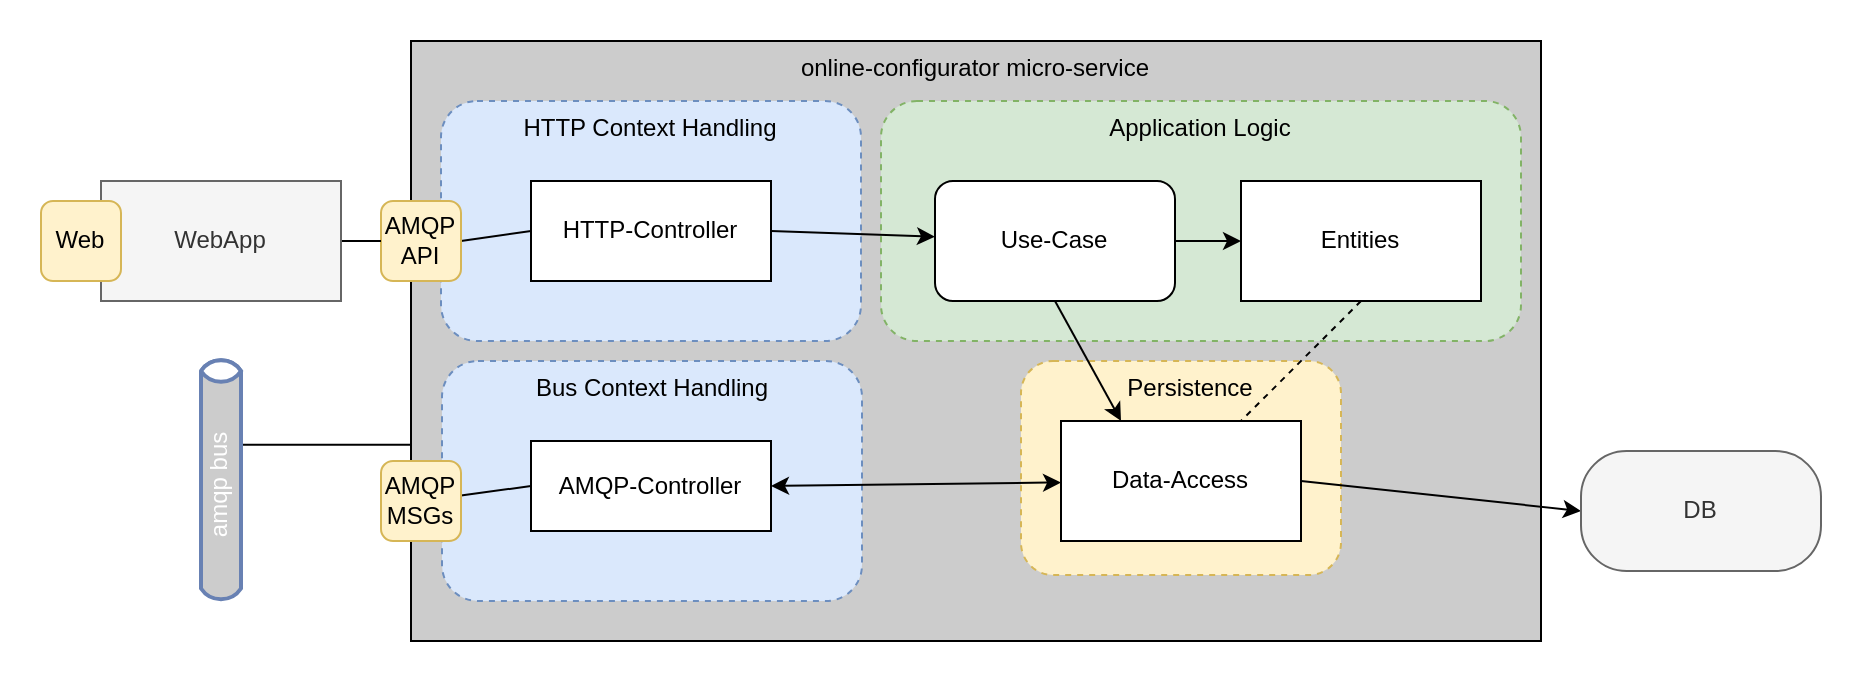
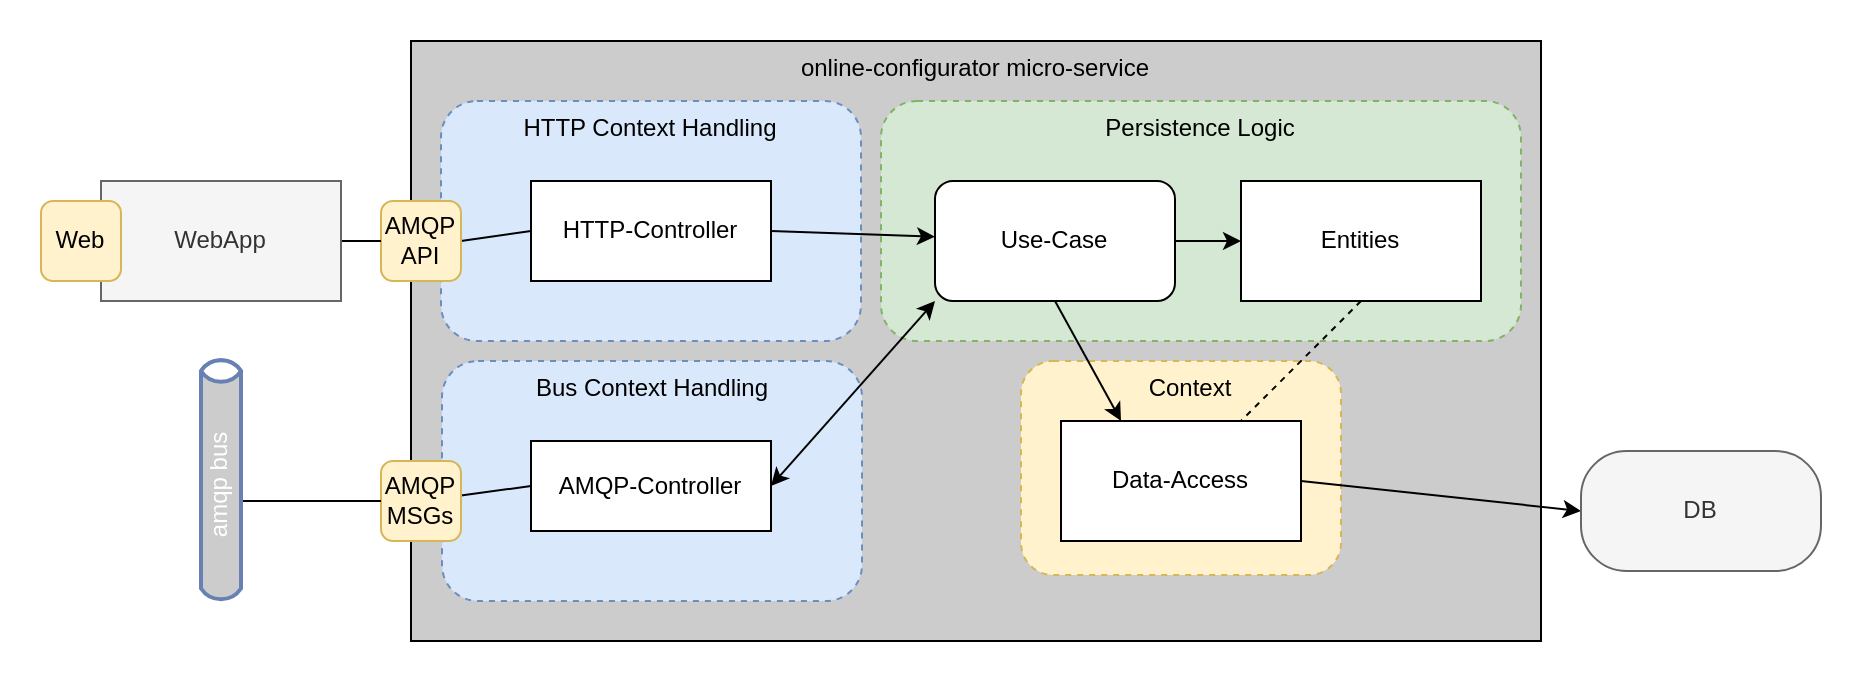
(1201, 129) -> (1201, 129)
(1181, 389) -> (1181, 389)
(326, 445) -> (311, 501)
(916, 484) -> (853, 394)
